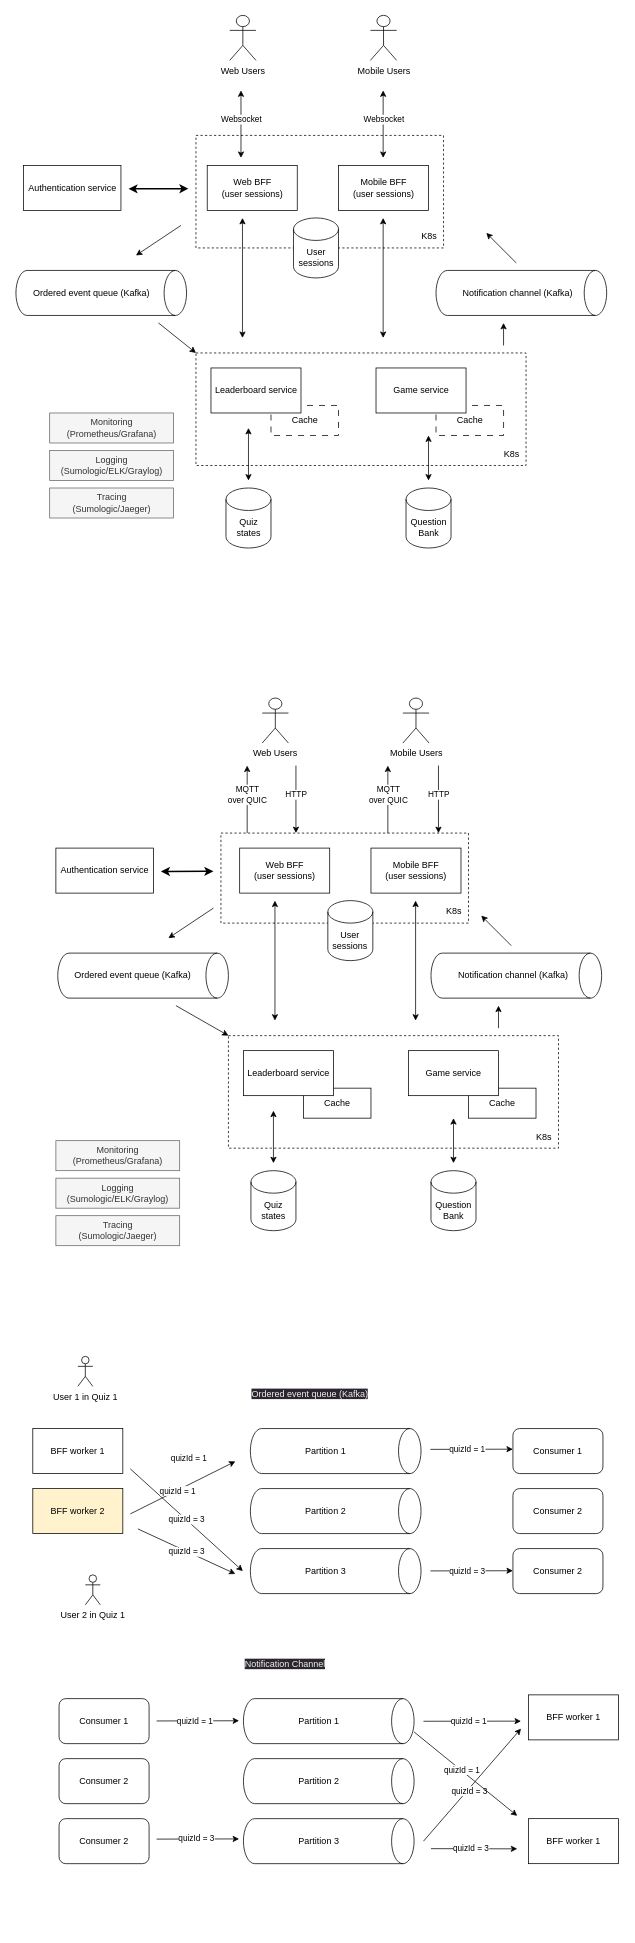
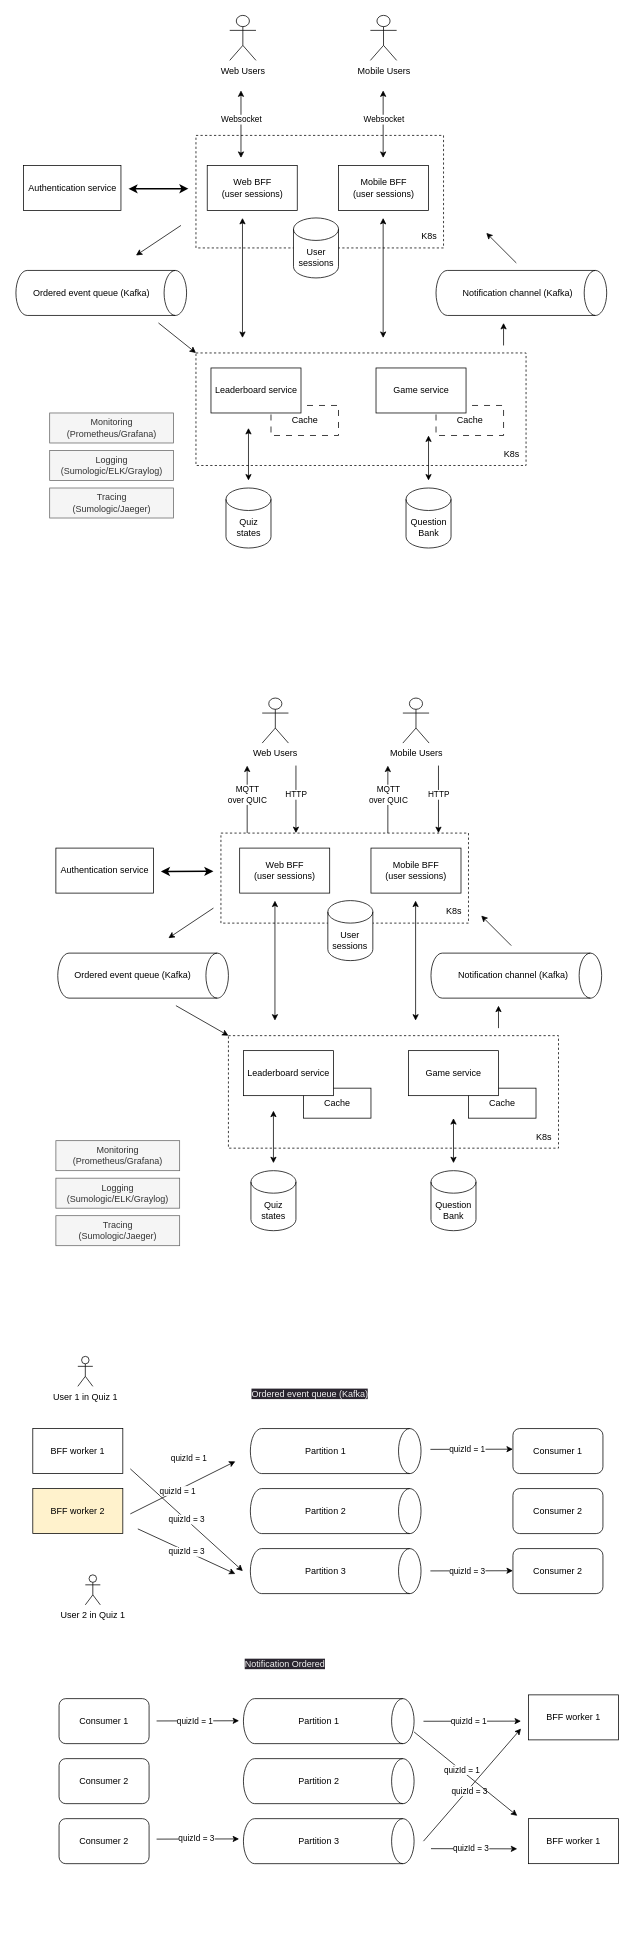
(289, 1664) -> (291, 1664)
